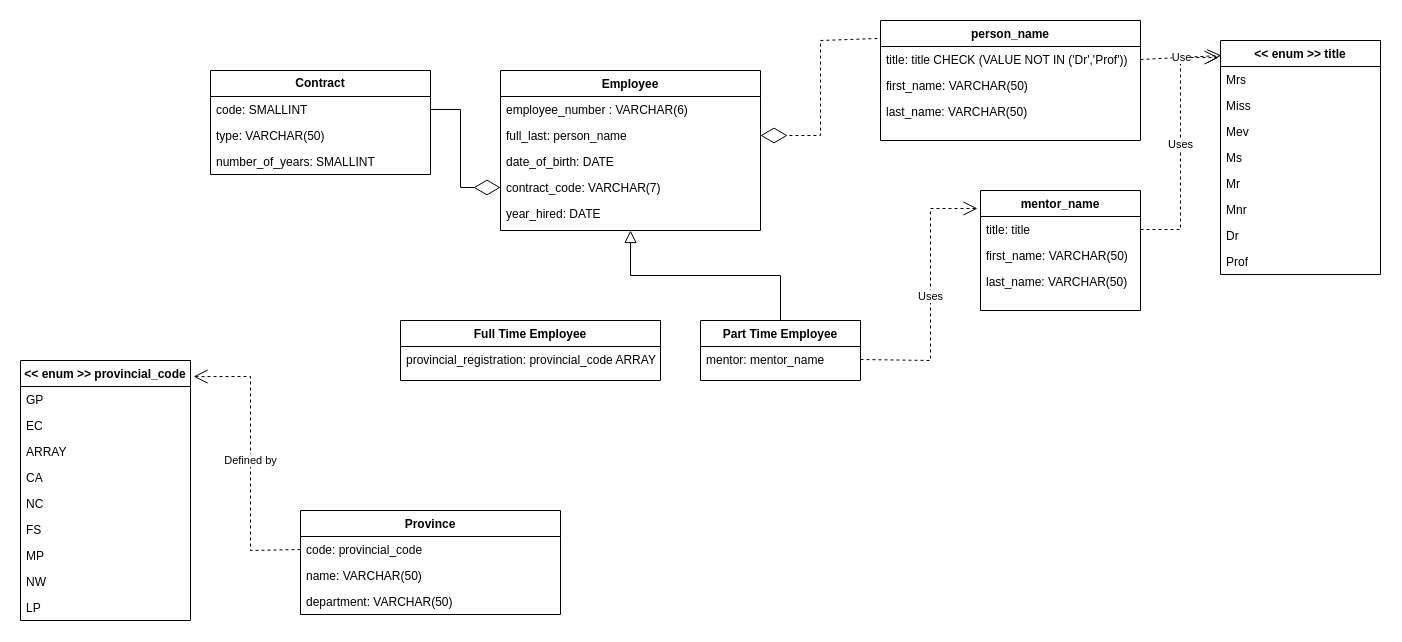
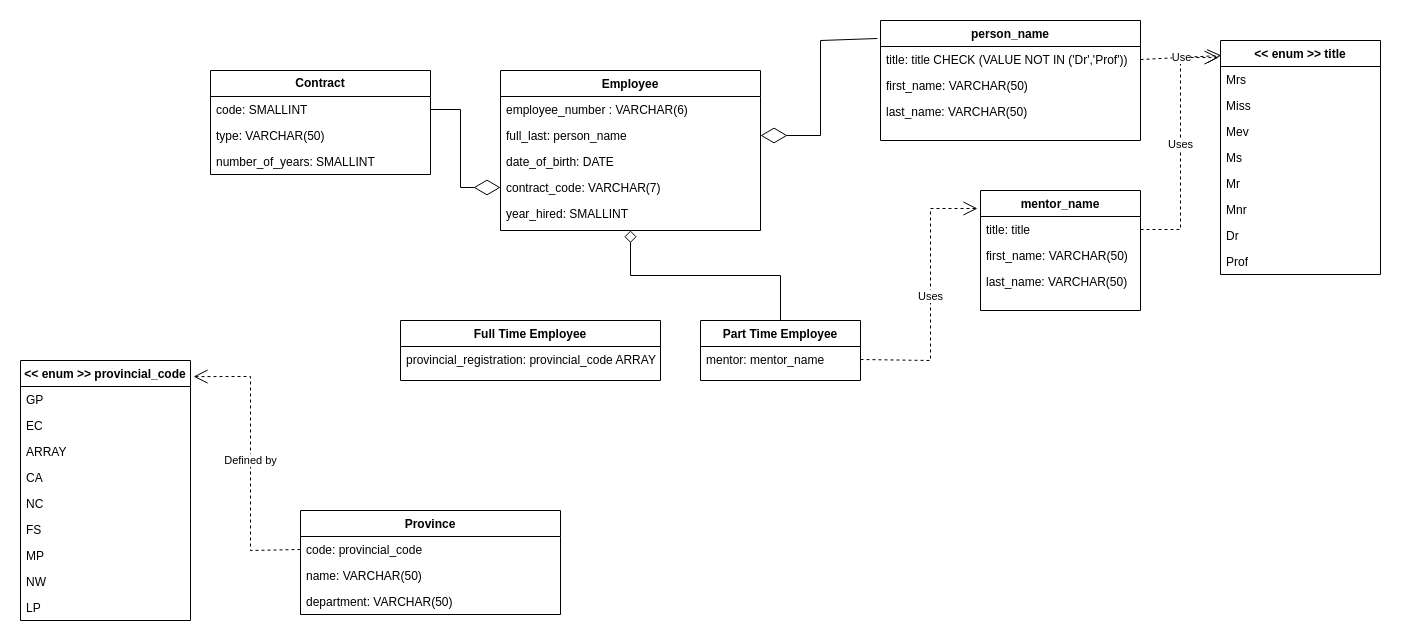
(821, 78) -> (821, 78)
(556, 215) -> (569, 215)
(631, 244) -> (631, 243)
